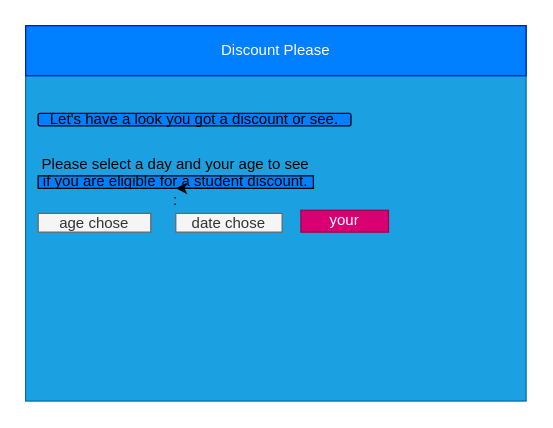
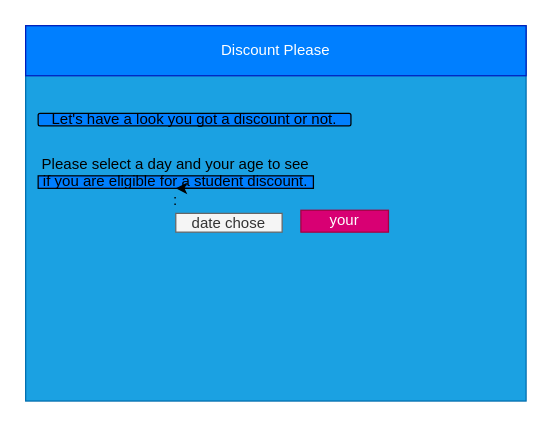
(194, 119) -> (194, 119)
(94, 223) -> none
